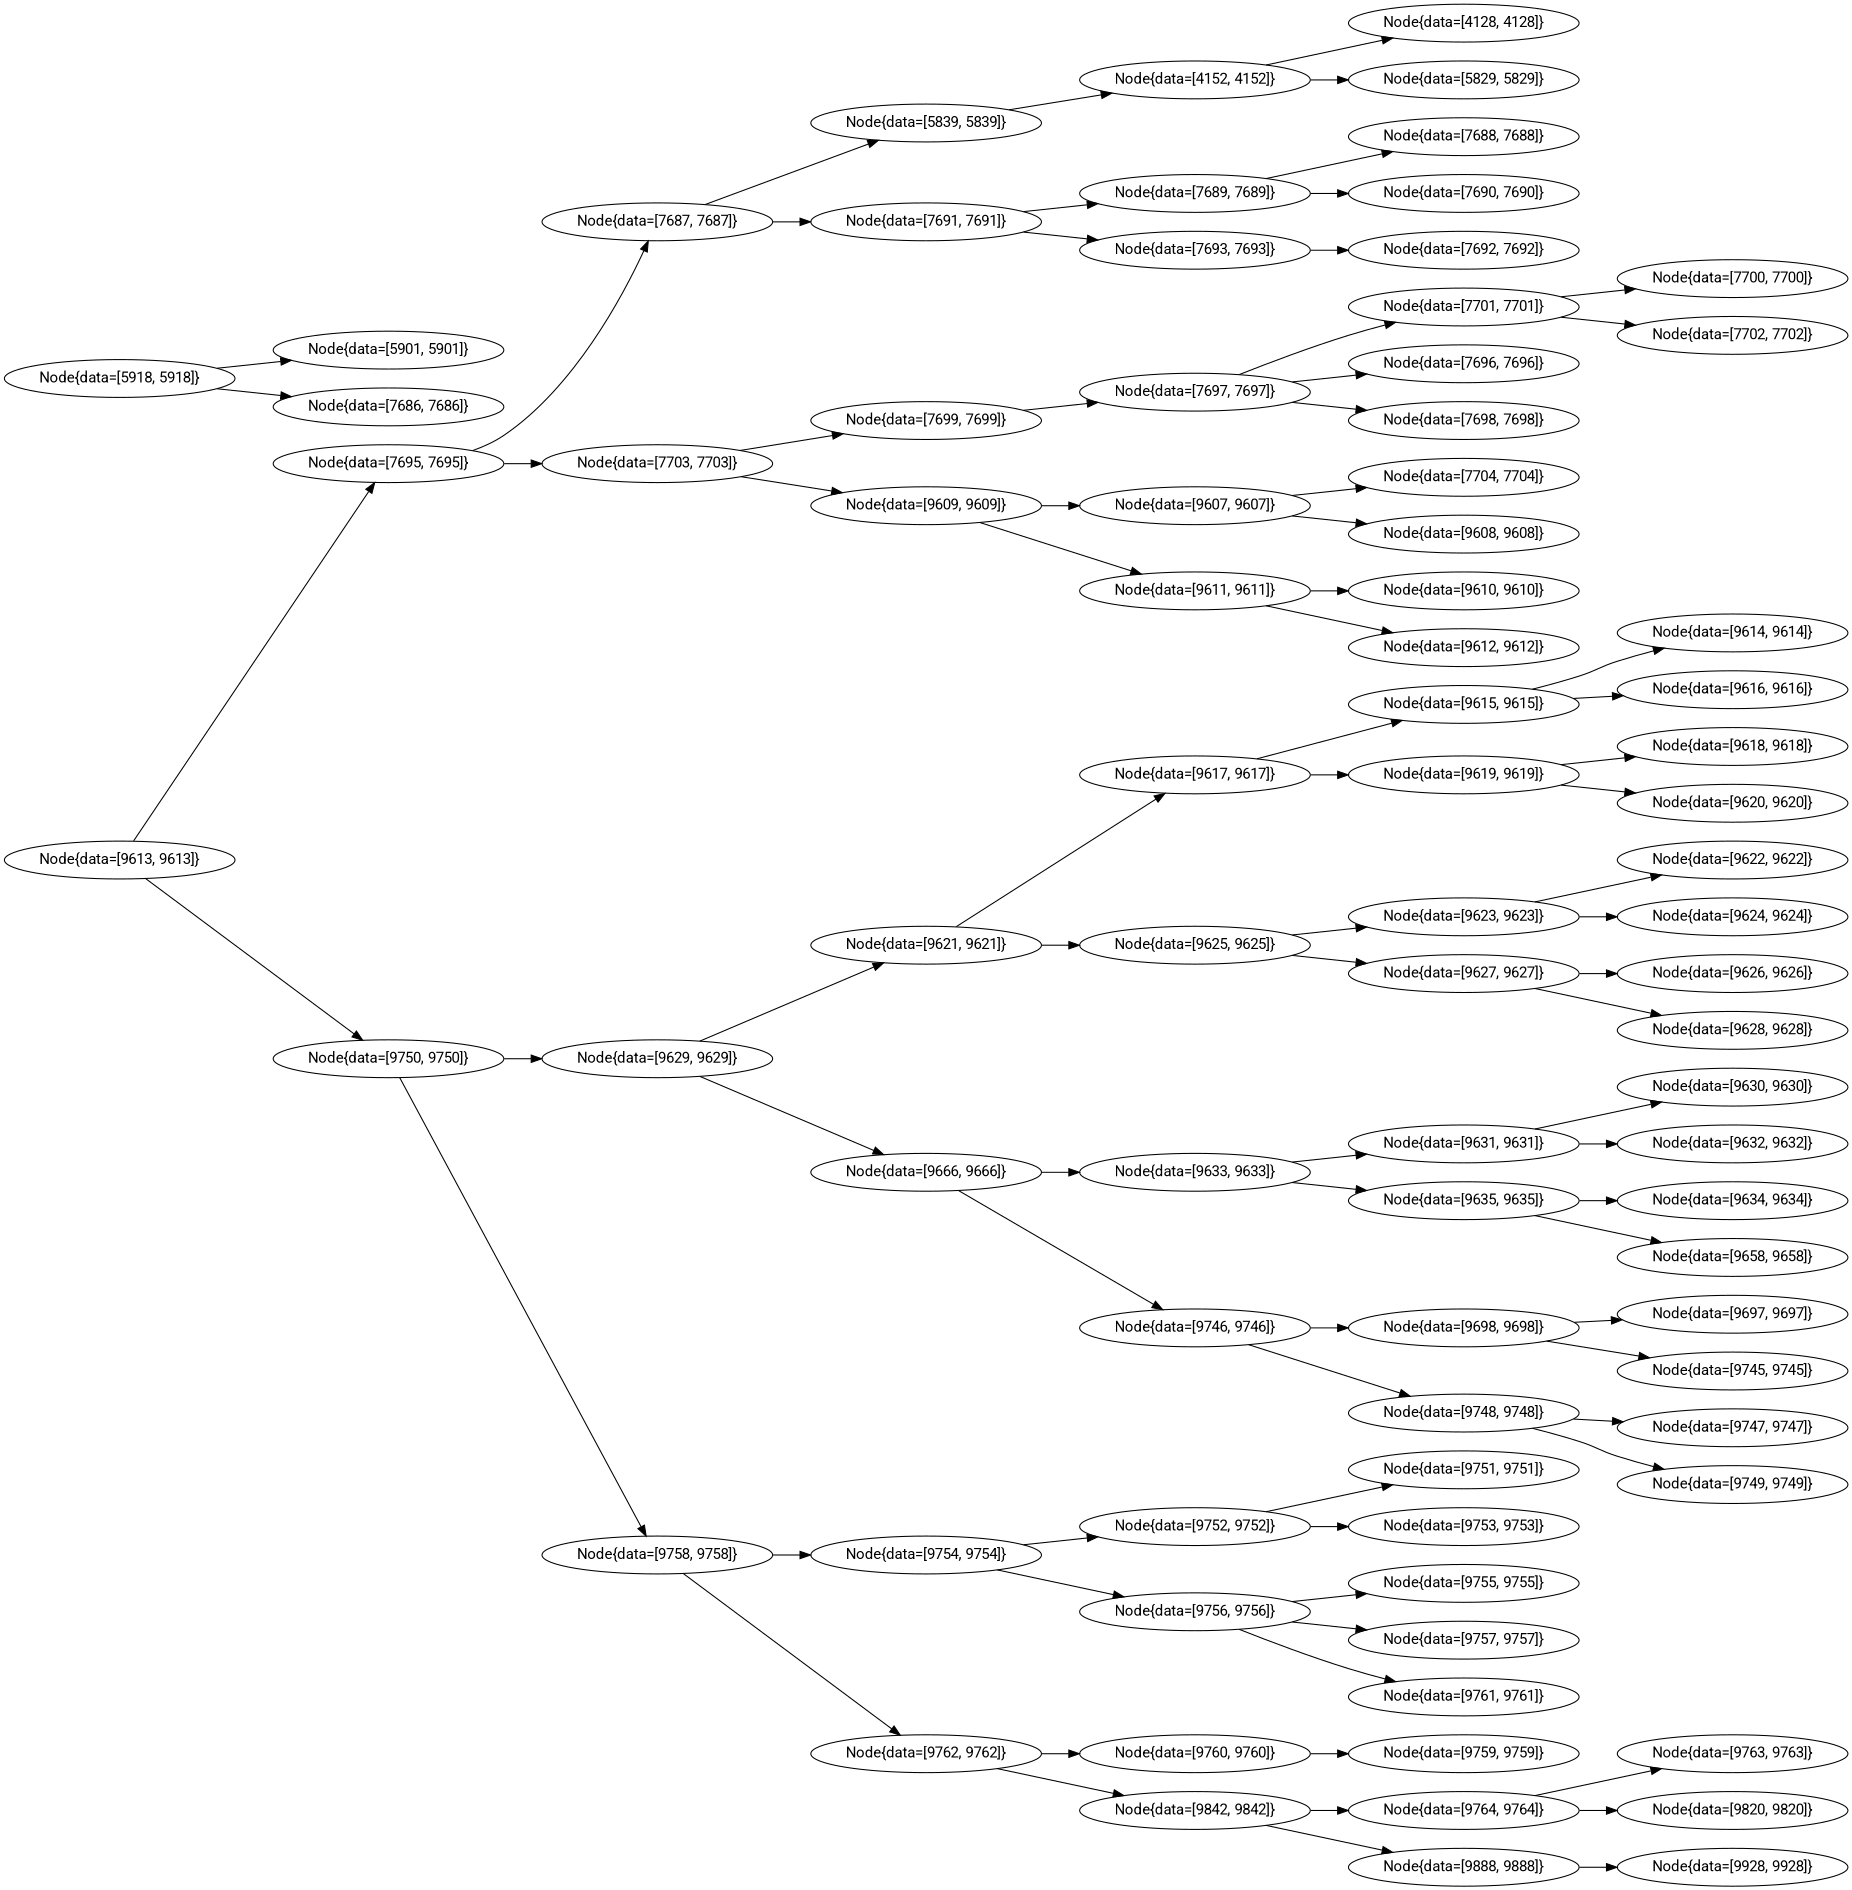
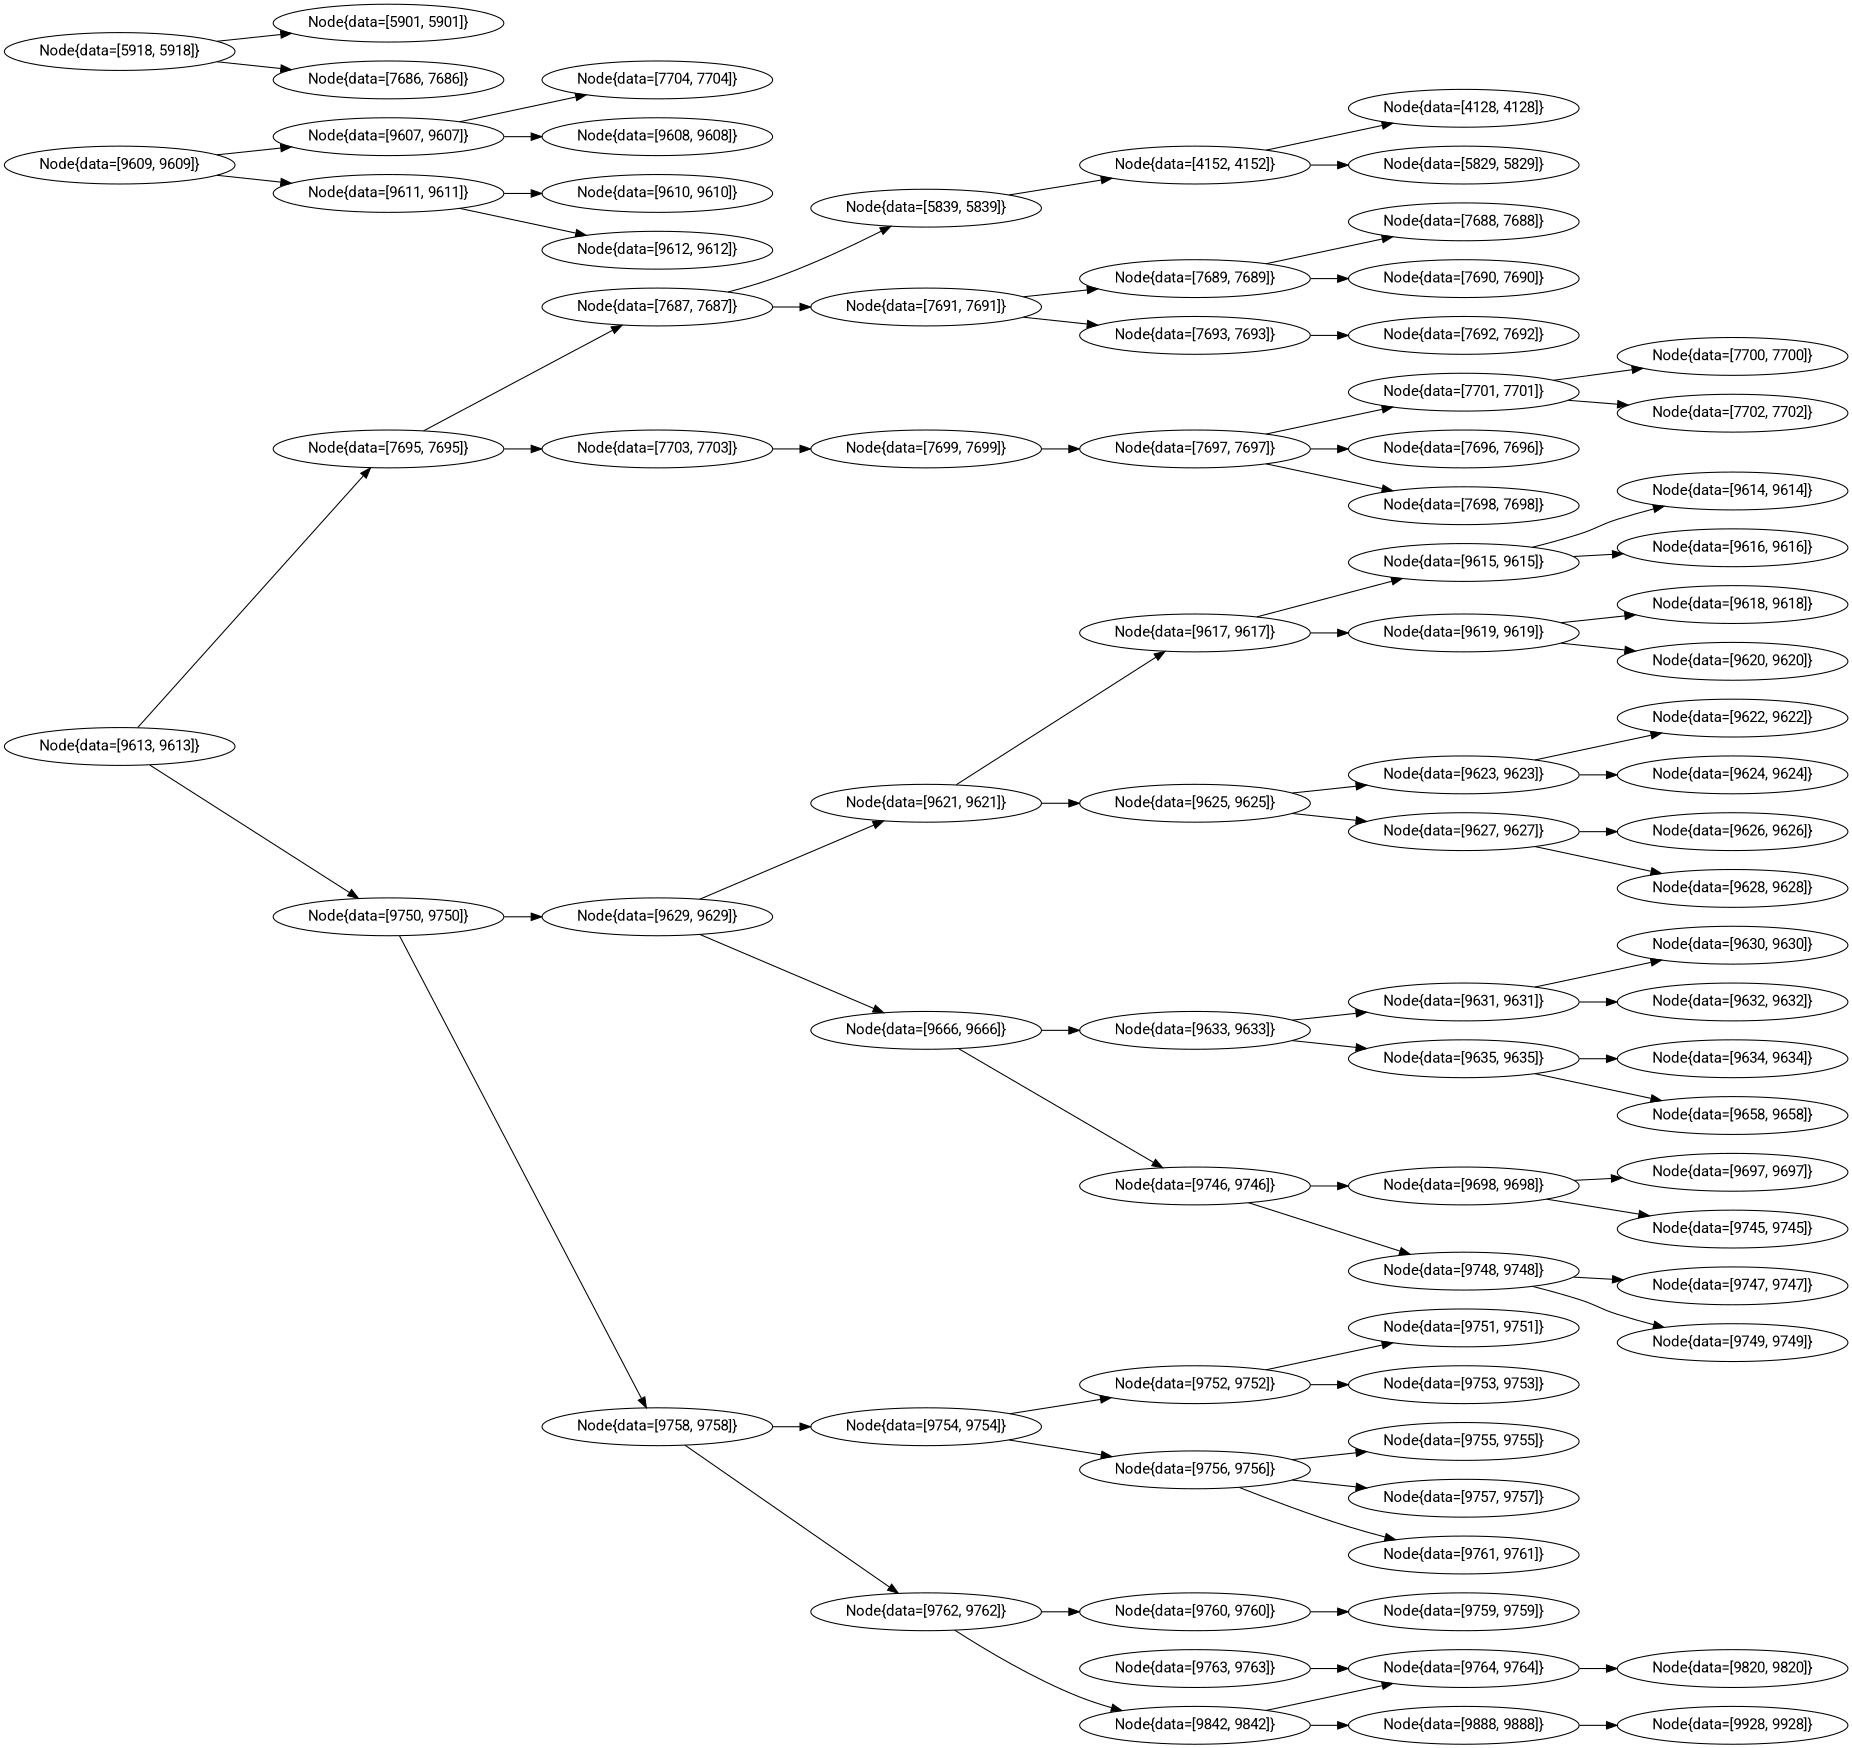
(786, 484) -> none
(1593, 1783) -> (1324, 1669)
